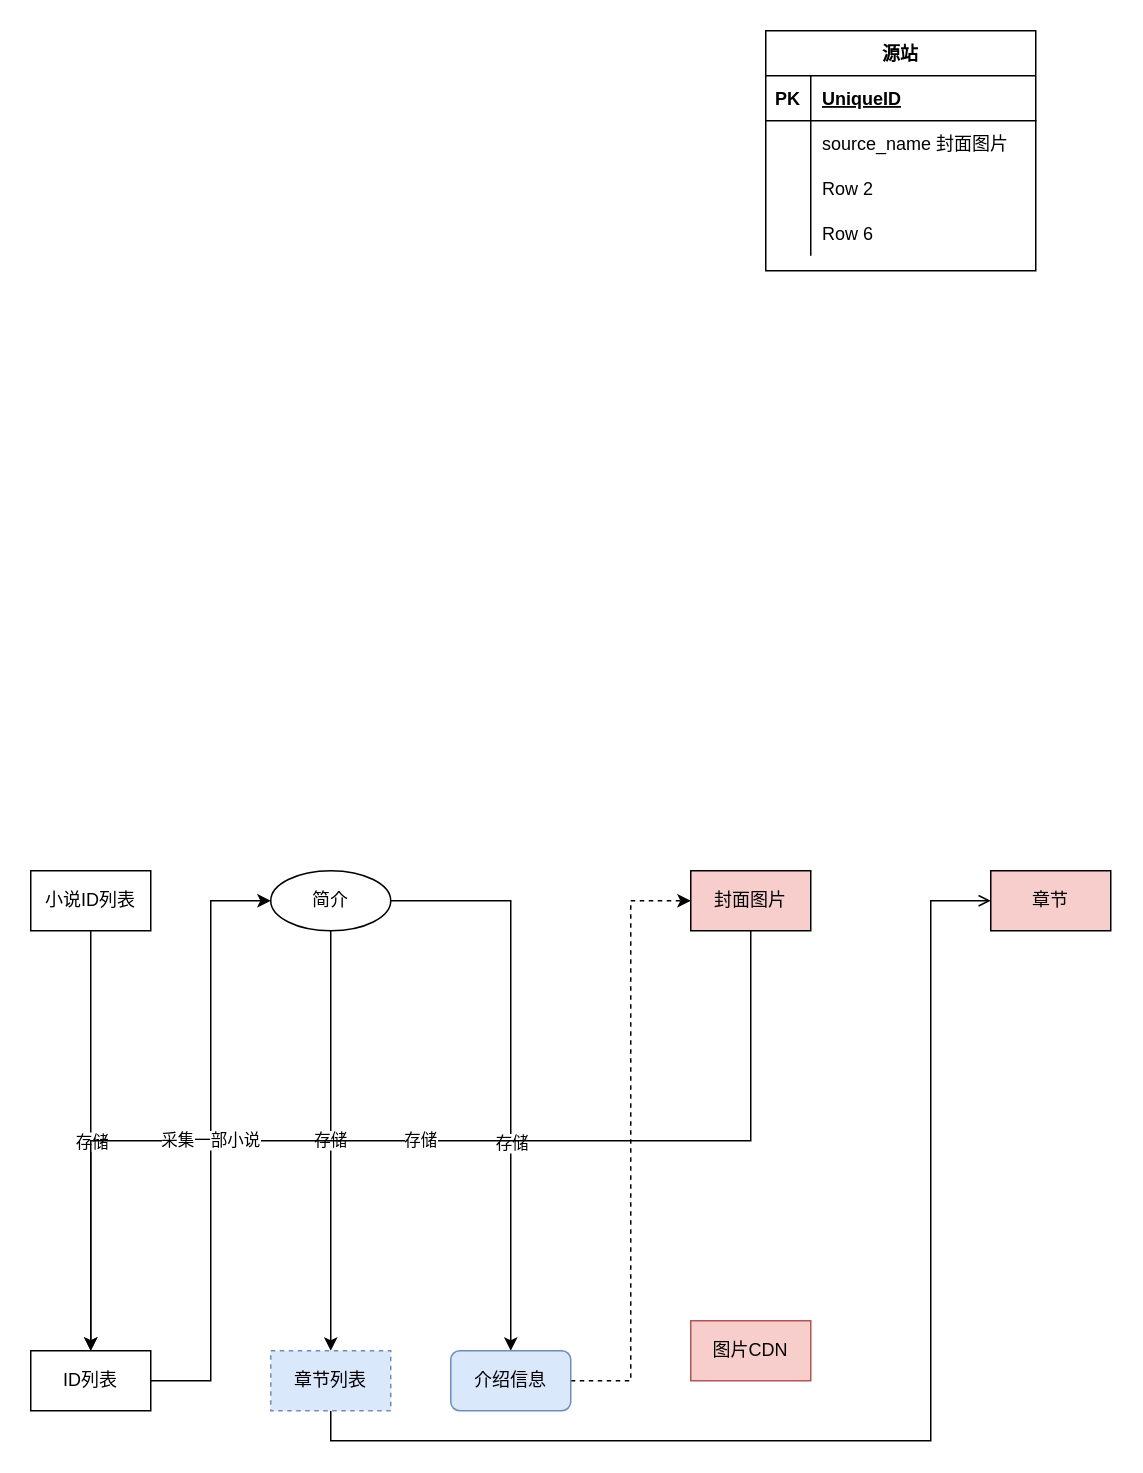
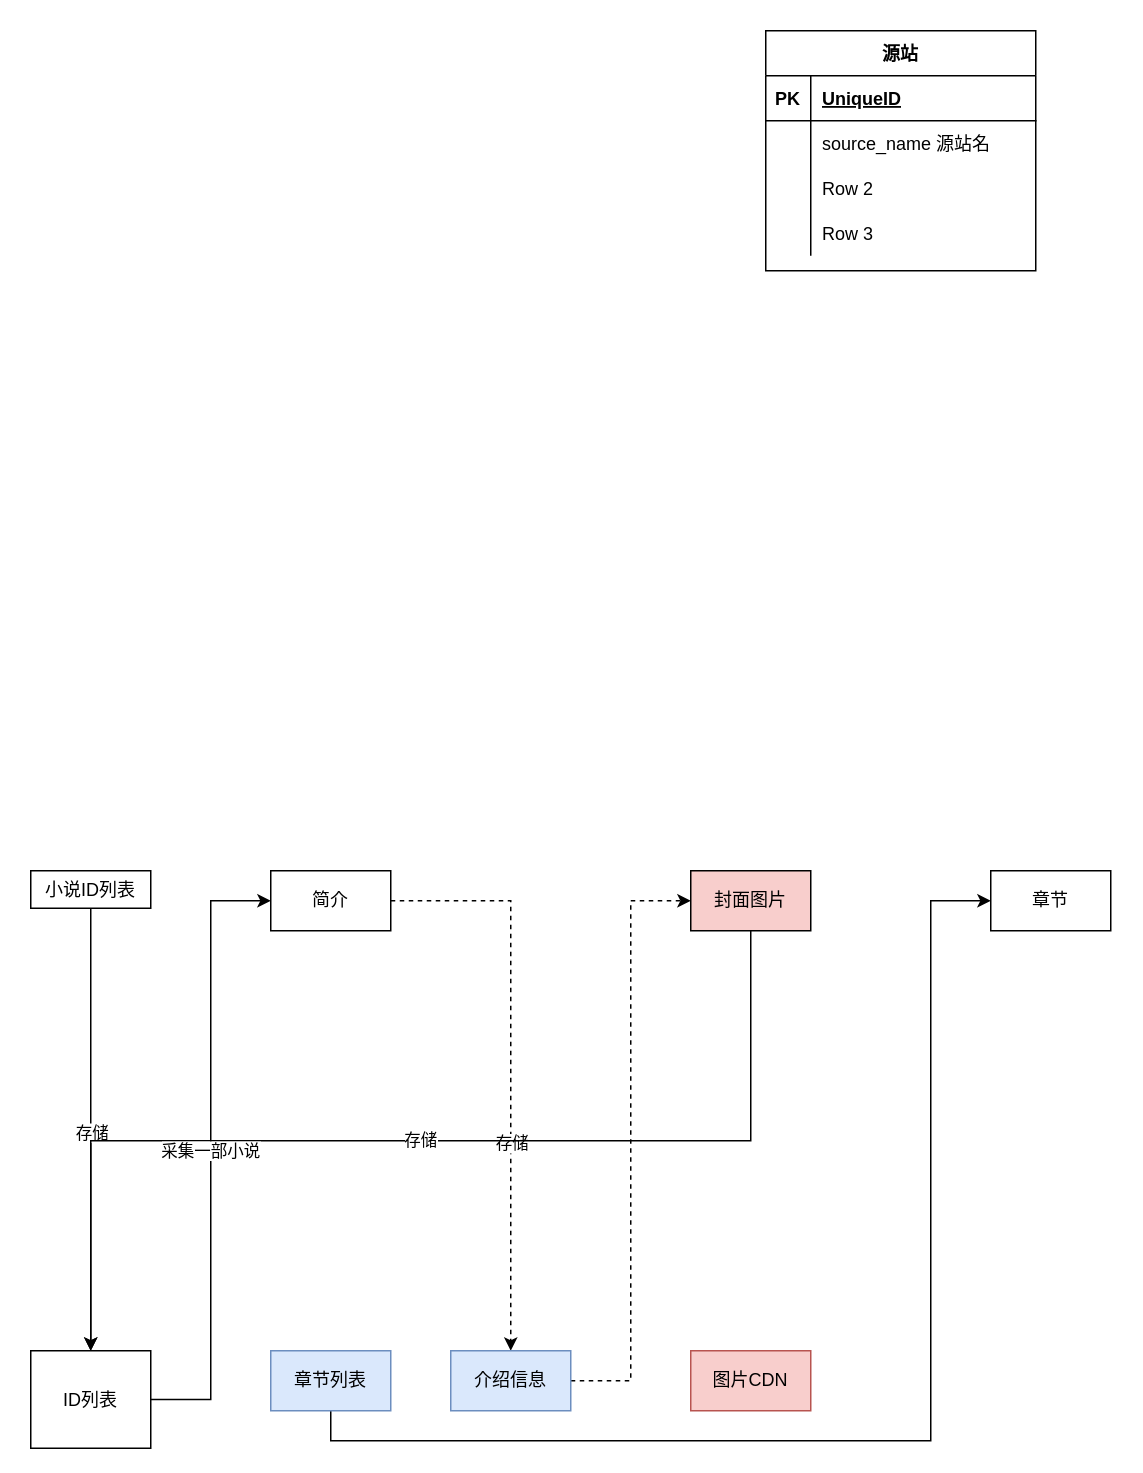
(916, 144) -> (907, 144)
(845, 234) -> (845, 234)
(91, 901) -> (91, 890)
(331, 901) -> (331, 901)
(981, 901) -> (979, 901)
(1051, 901) -> (1051, 901)
(511, 958) -> (511, 958)
(331, 1136) -> none
(751, 1351) -> (751, 1381)
(91, 1381) -> (91, 1400)
(331, 1381) -> (331, 1381)
(511, 1381) -> (511, 1381)
